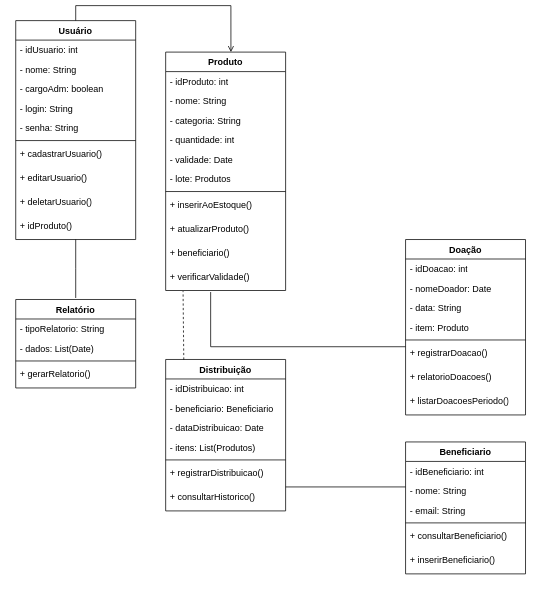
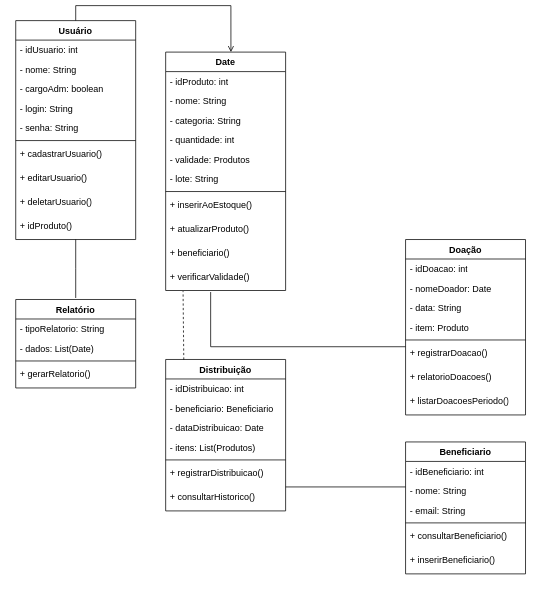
(225, 63) -> (225, 63)
(204, 160) -> (214, 160)
(206, 180) -> (199, 180)
